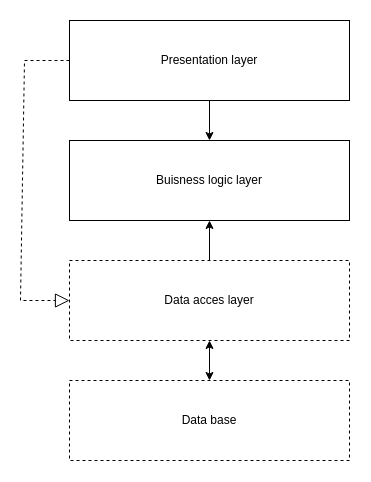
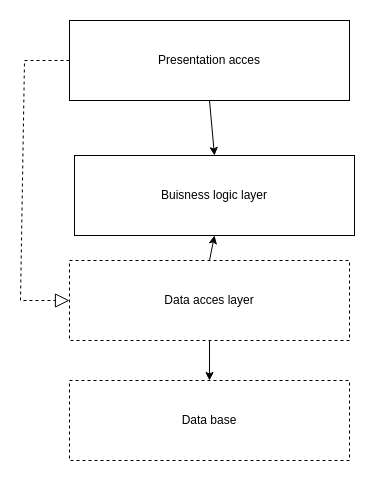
(210, 61) -> (210, 61)
(210, 181) -> (215, 196)
(210, 349) -> (210, 346)
